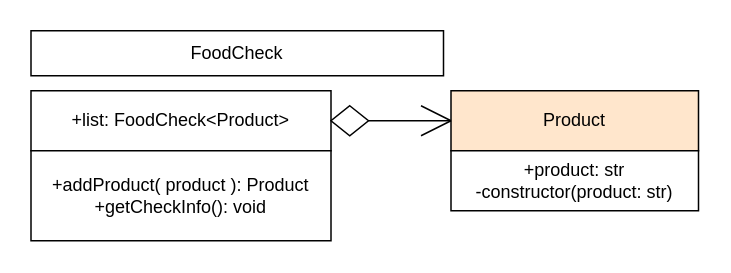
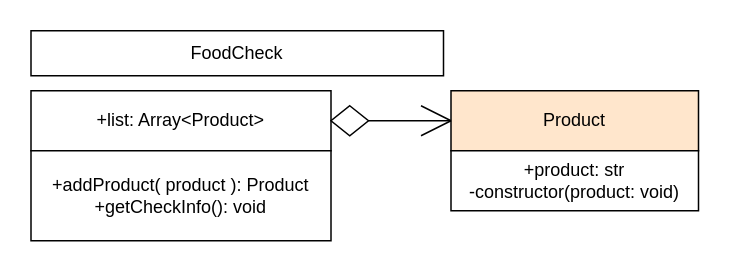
(181, 121) -> (181, 121)
(575, 181) -> (575, 181)
